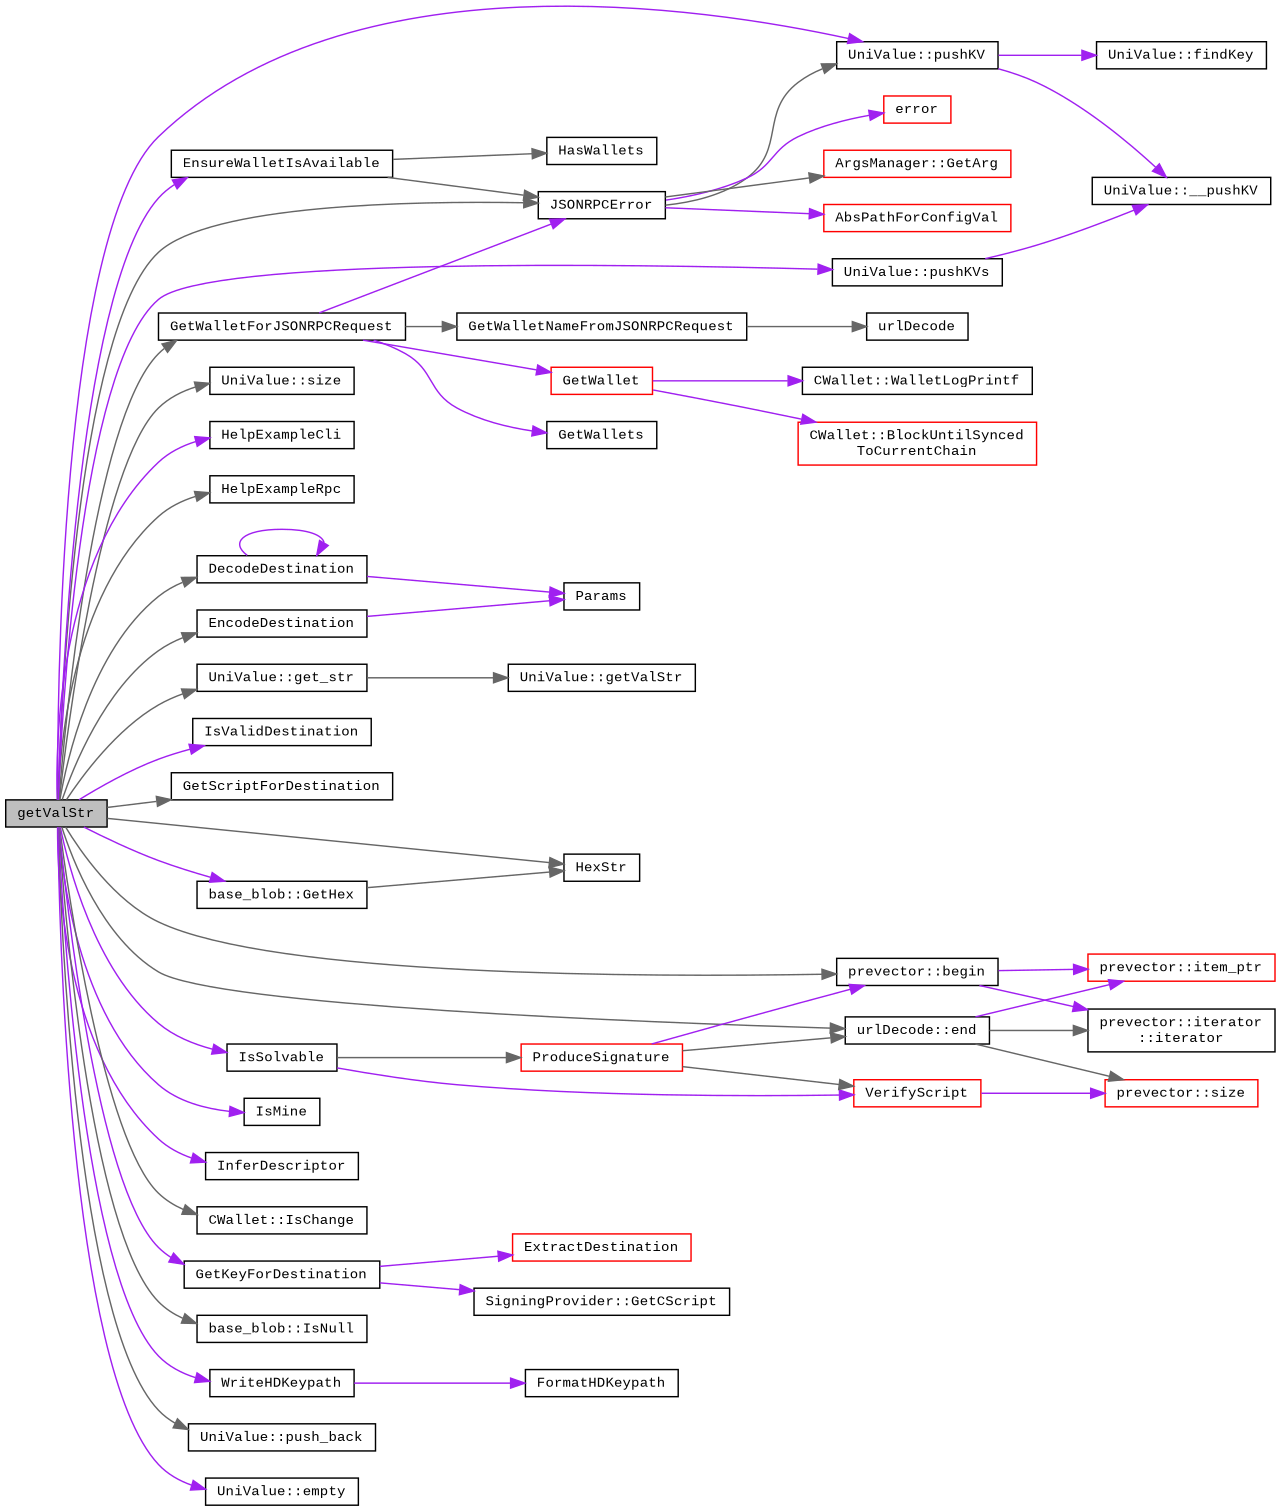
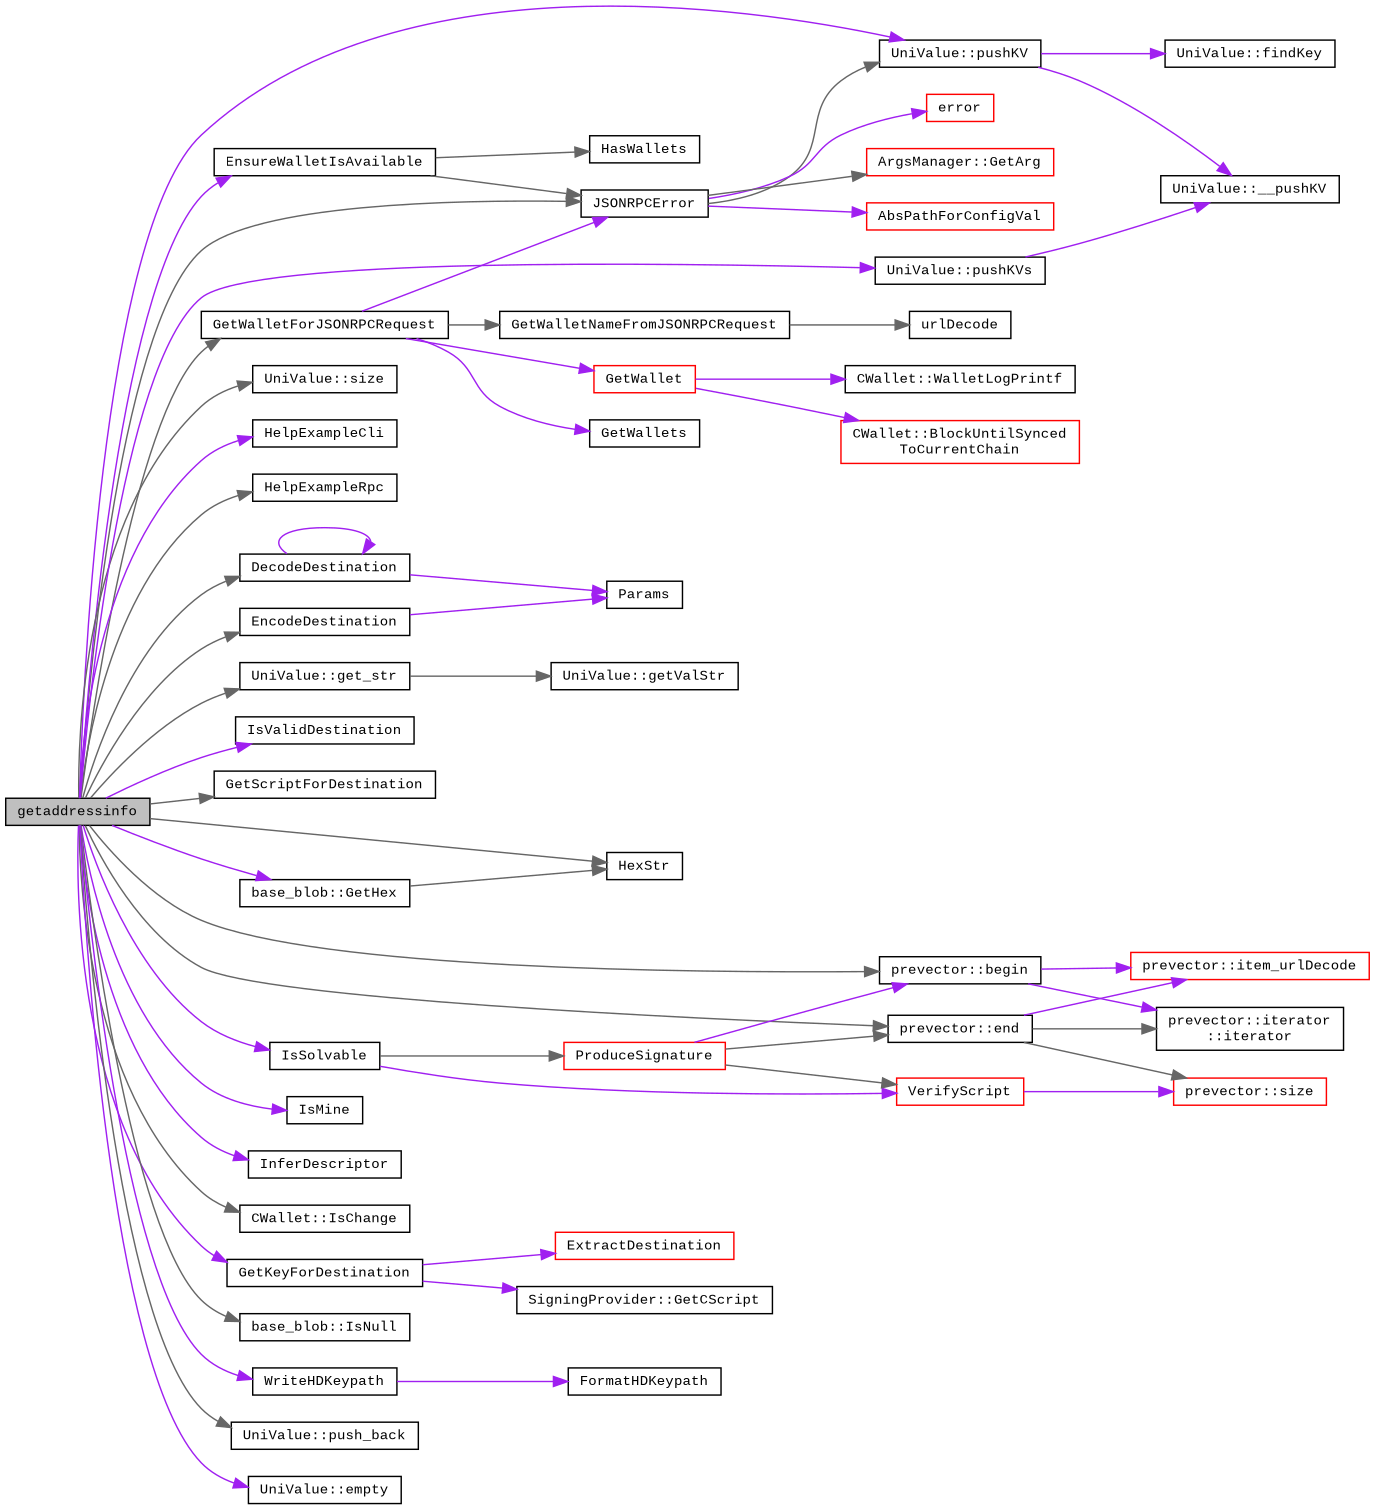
(56, 813) -> (78, 812)
(1181, 968) -> (1250, 966)
(917, 1030) -> (960, 1029)
